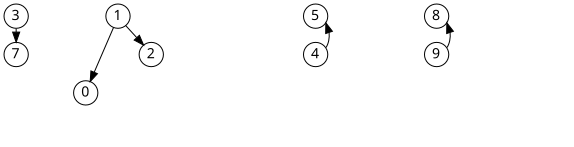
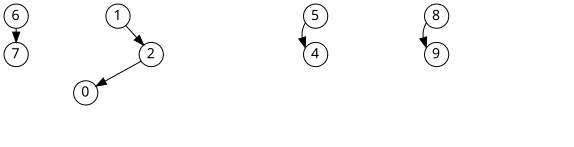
(16, 16) -> (16, 16)
(329, 40) -> (303, 30)
(450, 40) -> (423, 33)
(104, 50) -> (123, 71)
